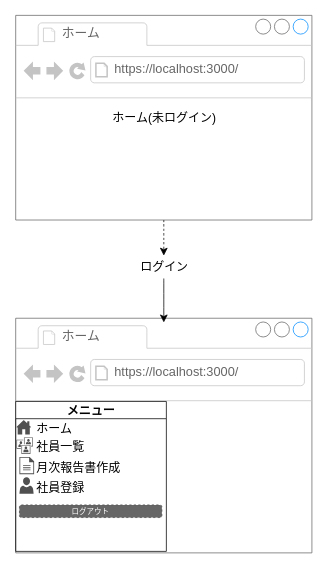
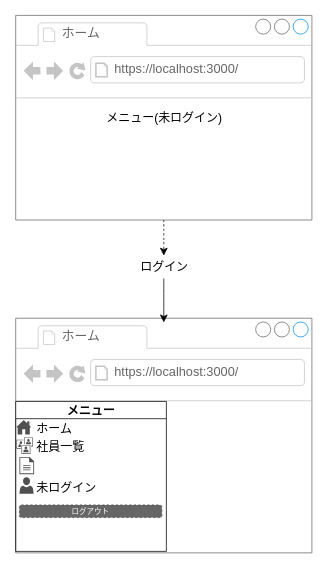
(164, 118) -> (164, 118)
(101, 468) -> none
(60, 488) -> (66, 488)
